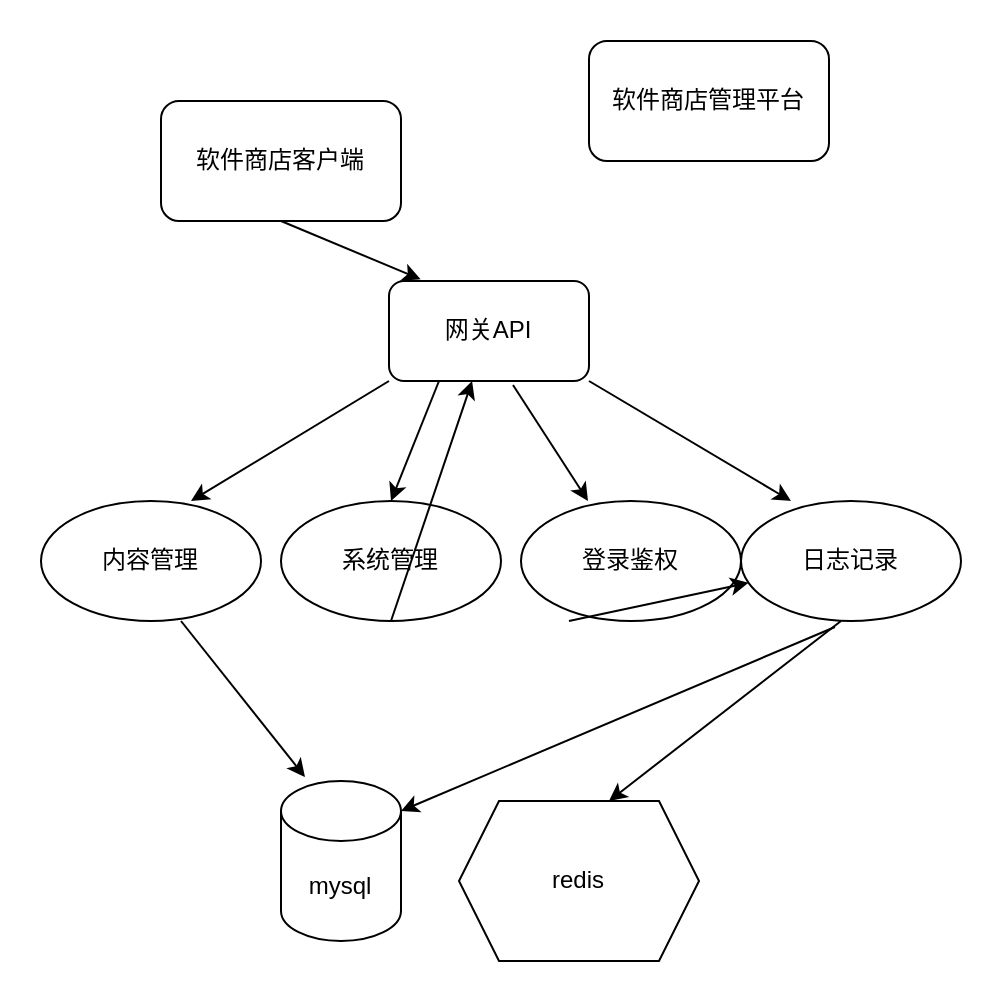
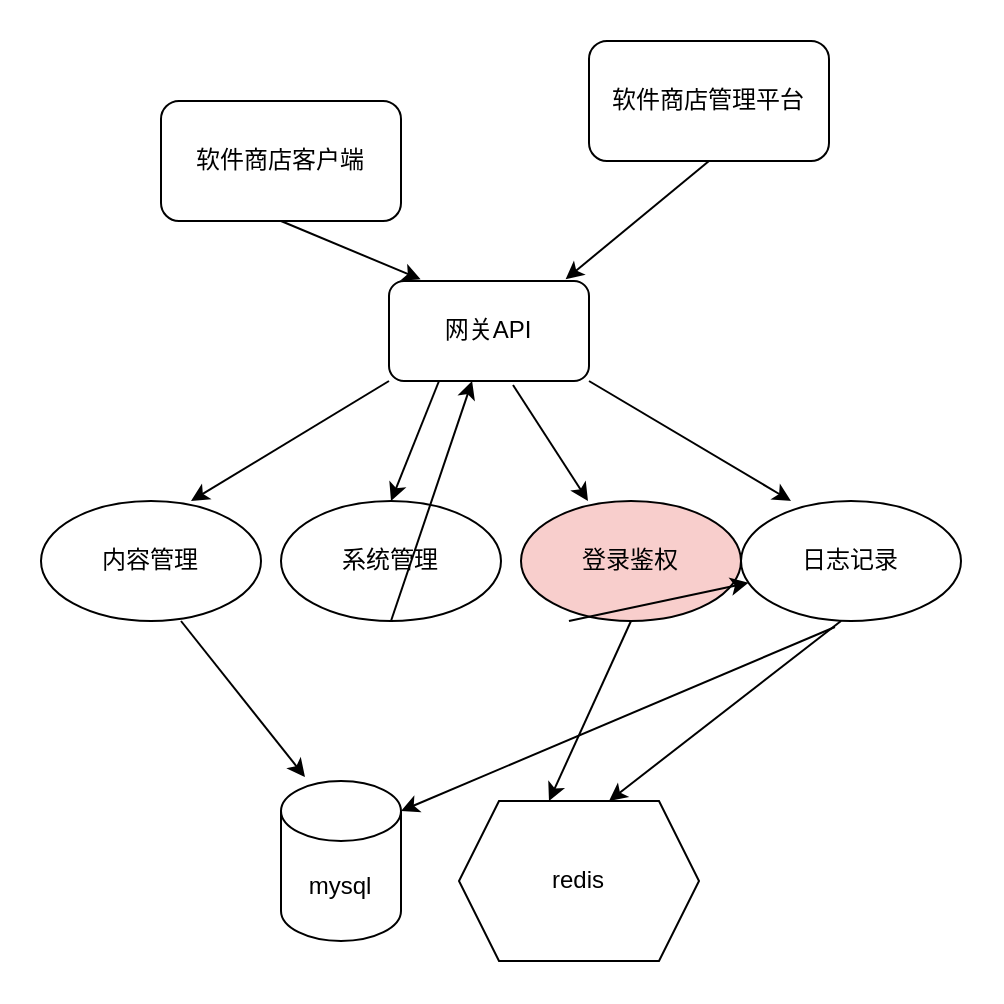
none -> (643, 216)
(631, 561) -> (631, 561)
none -> (606, 676)
